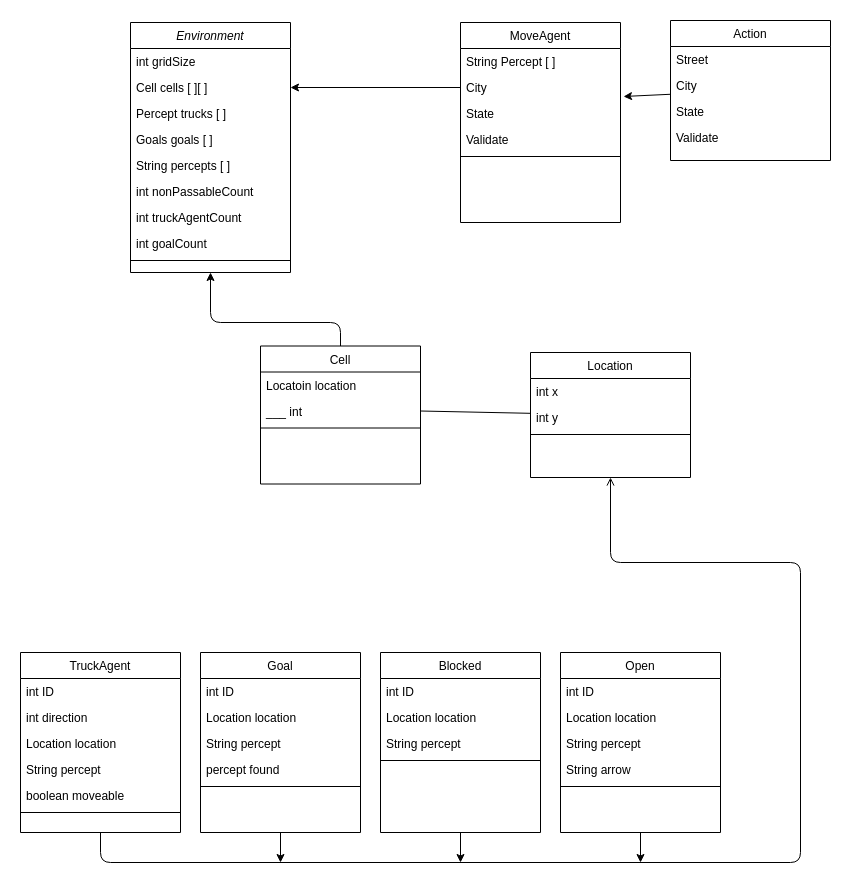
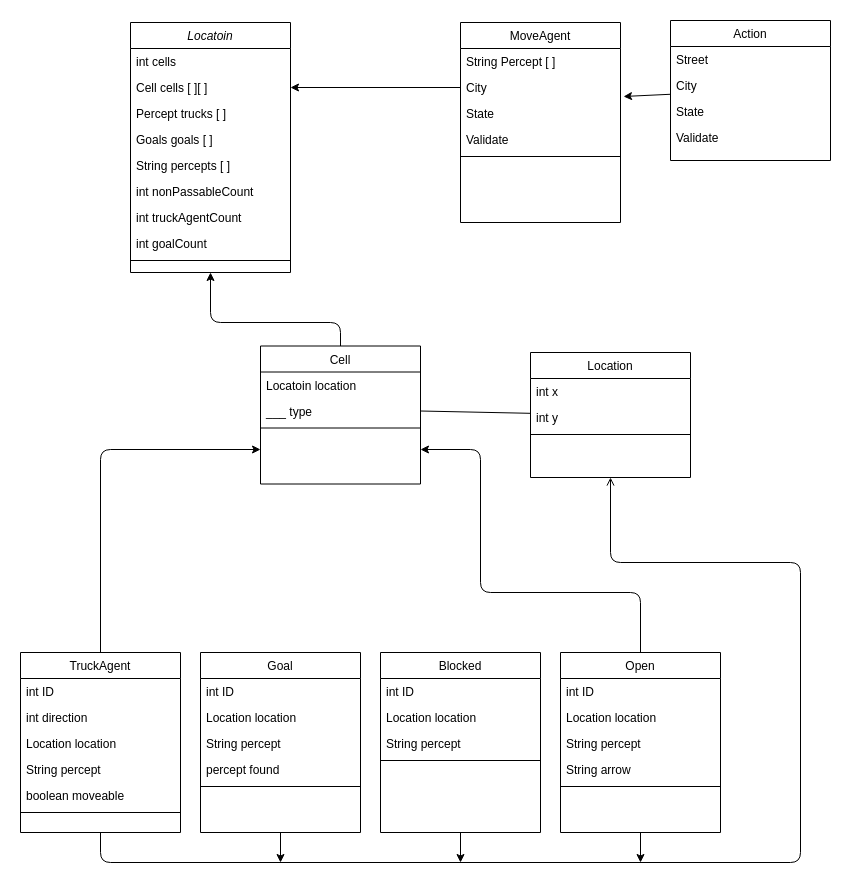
(210, 36) -> (210, 36)
(170, 62) -> (160, 62)
(286, 412) -> (291, 412)
none -> (101, 480)
none -> (498, 593)
